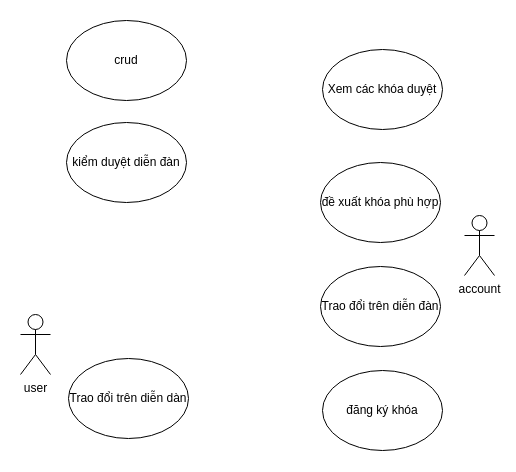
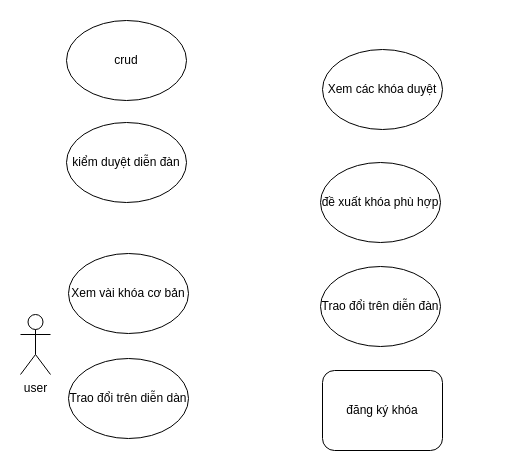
(480, 246) -> none
none -> (129, 294)
(383, 411) -> (383, 411)
